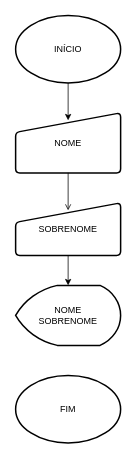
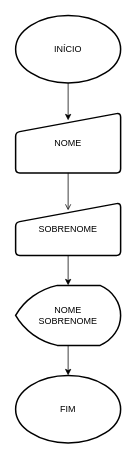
none -> (68, 369)
